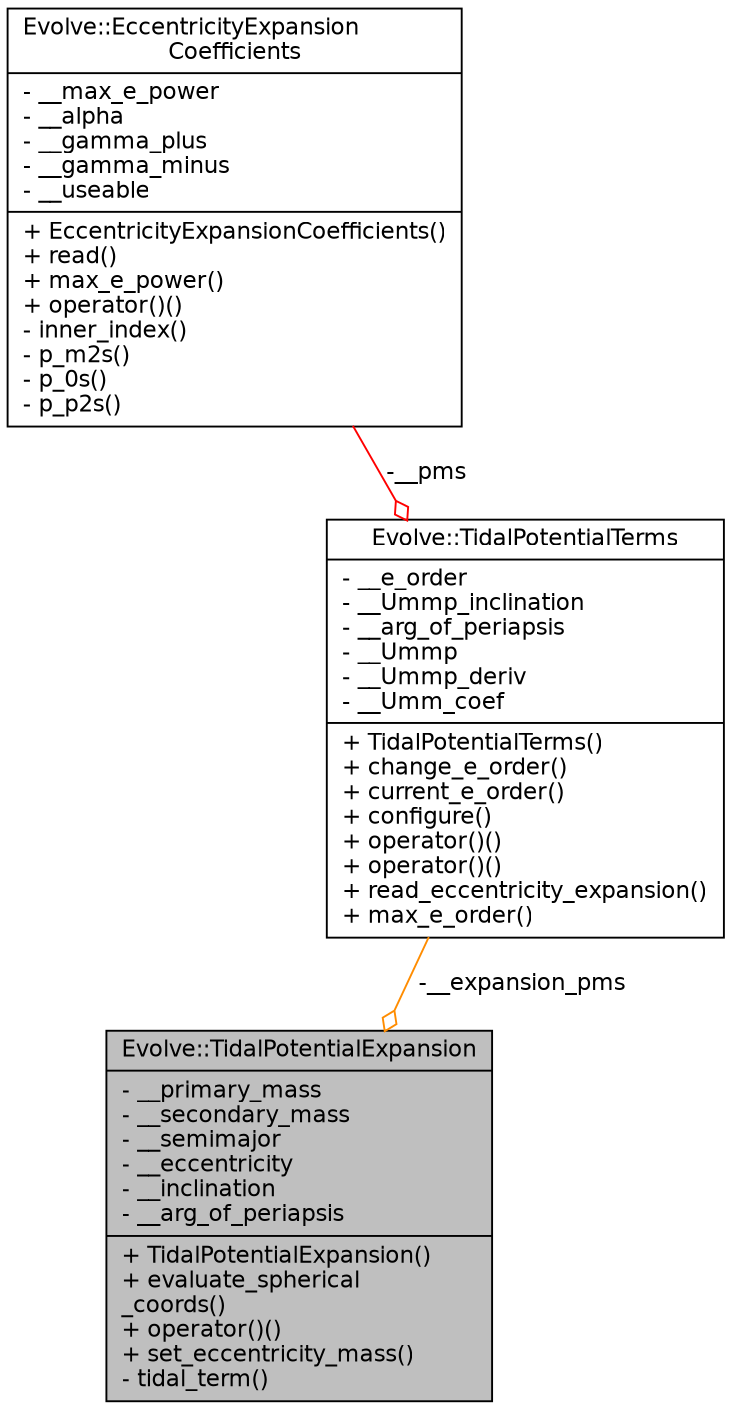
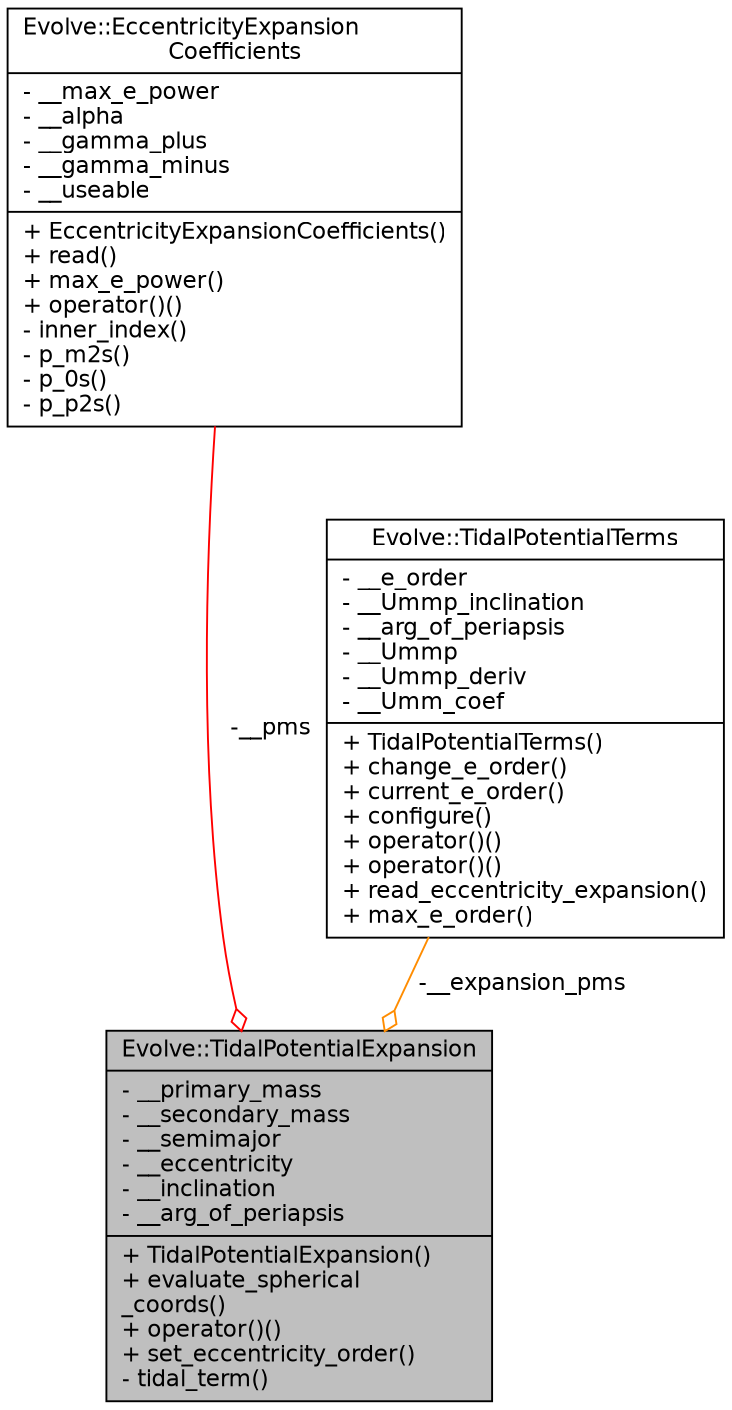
(374, 463) -> (208, 718)
(268, 1355) -> (269, 1355)
